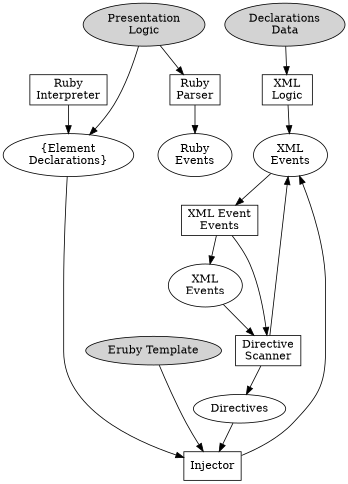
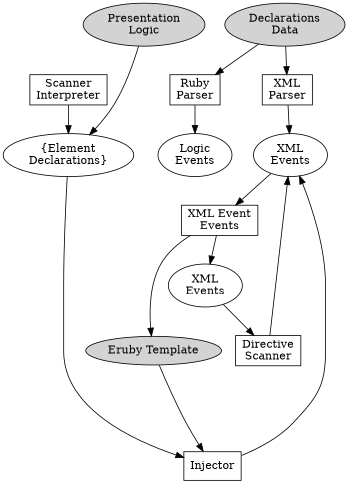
(169, 57) -> (240, 57)
(68, 90) -> (68, 90)
(287, 90) -> (287, 90)
(195, 155) -> (195, 155)
(255, 279) -> (156, 275)
(240, 409) -> none
